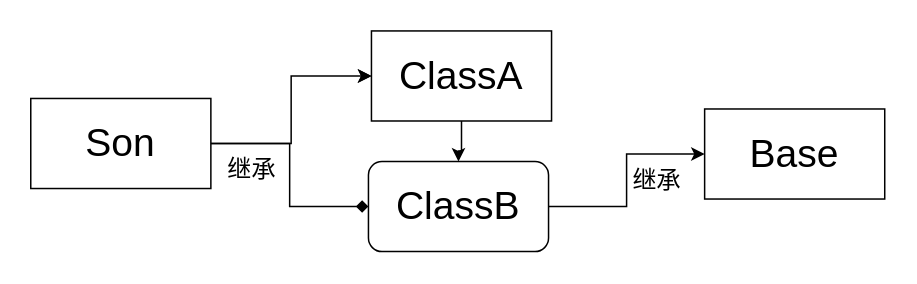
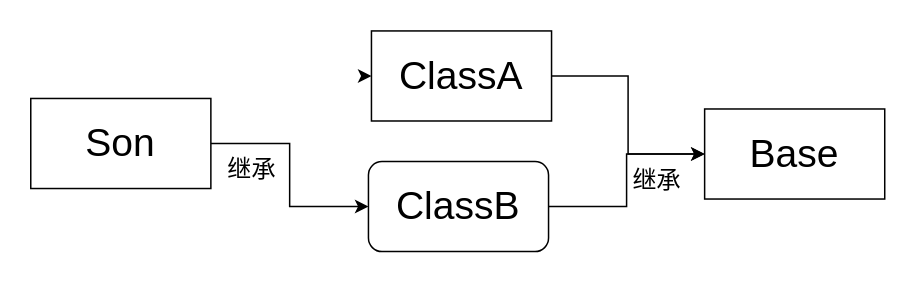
(292, 76) -> none
(461, 138) -> (627, 76)
(356, 206) -> (357, 206)
